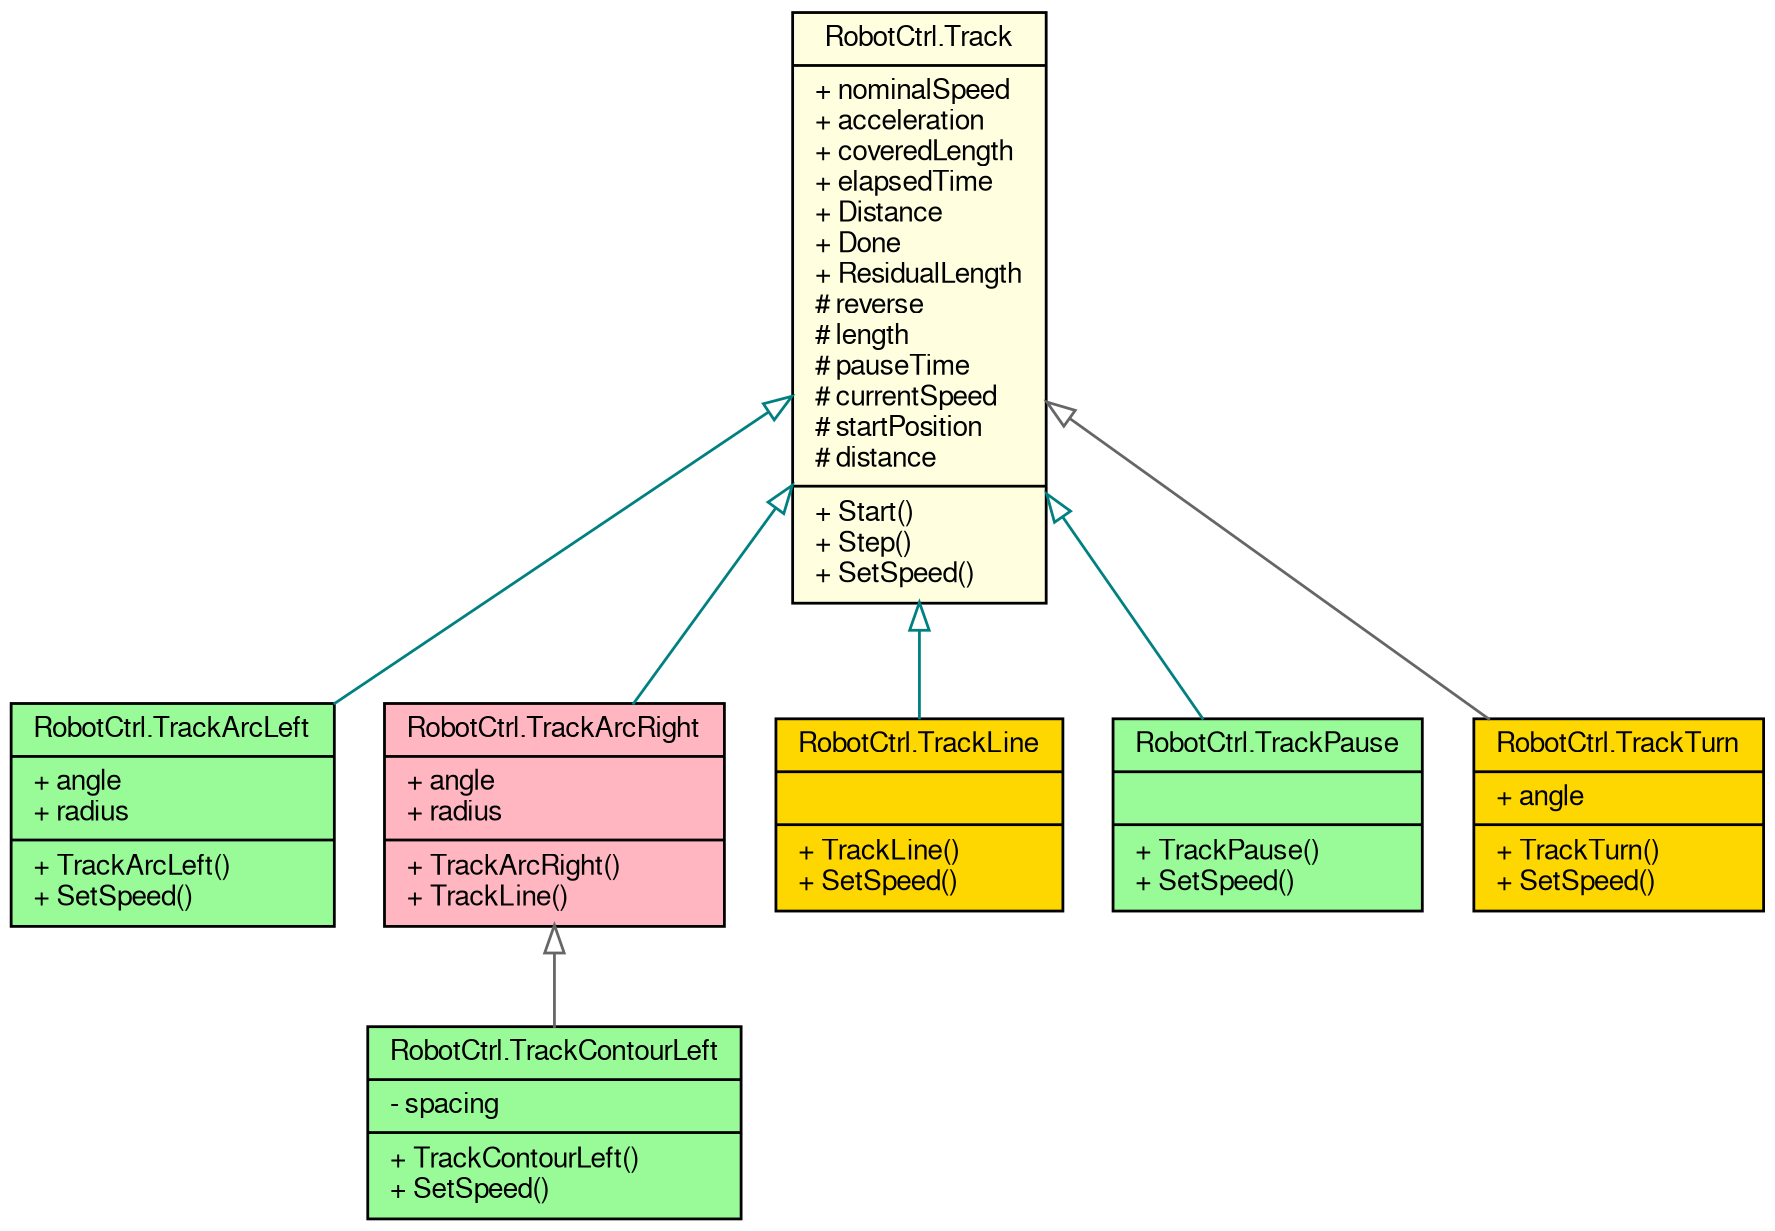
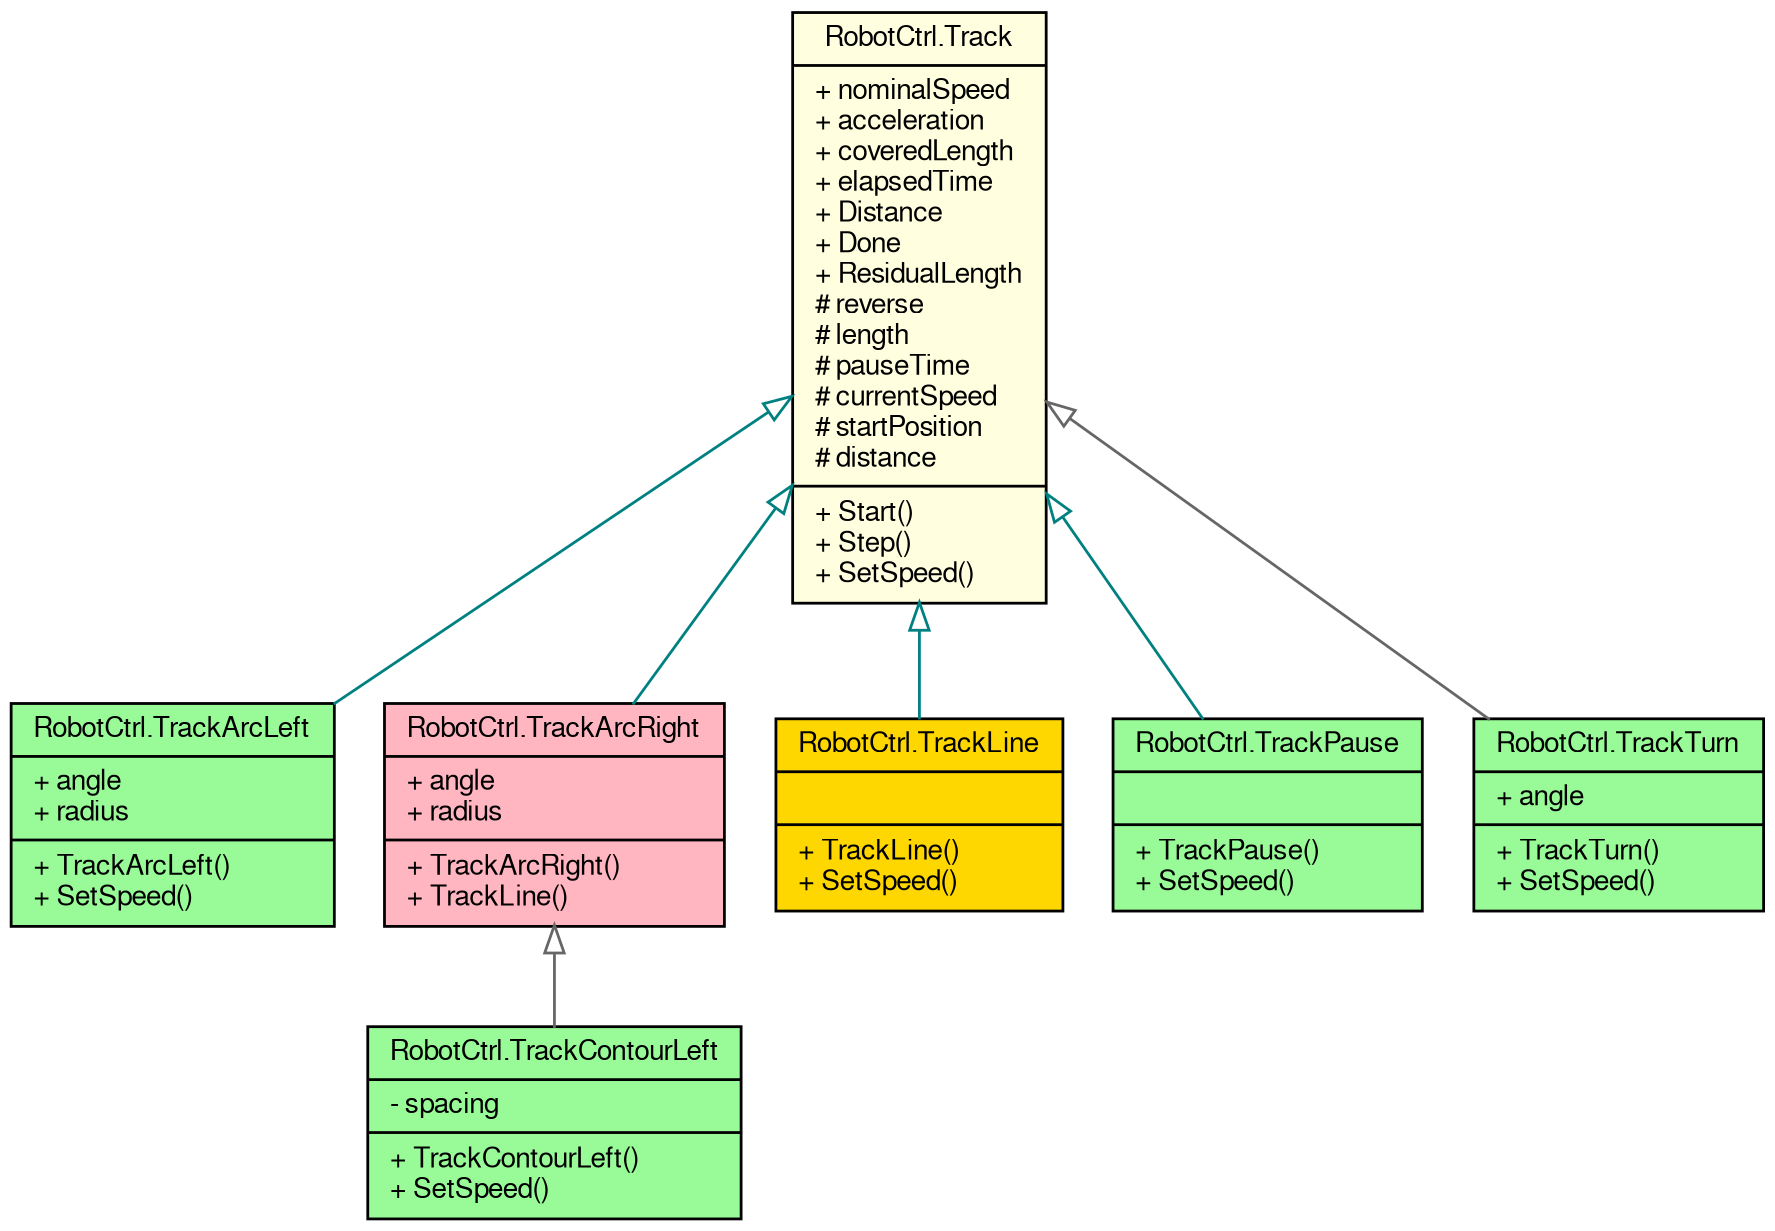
(1619, 815) -> (1619, 815)
